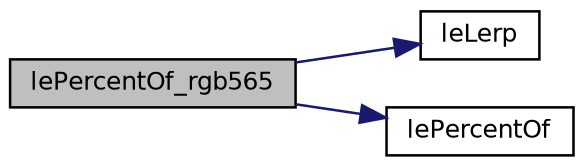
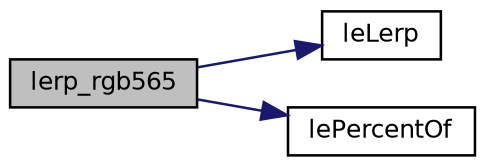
(153, 83) -> (104, 83)
